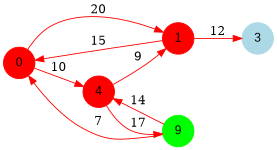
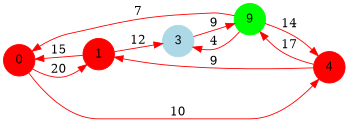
none -> (210, 31)
none -> (223, 46)
